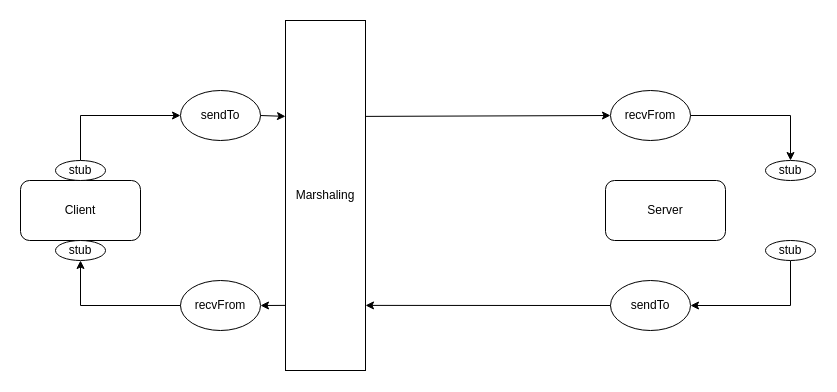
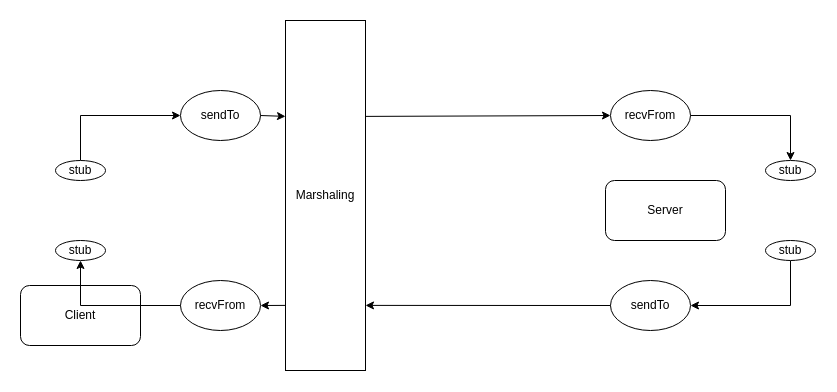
(81, 211) -> (81, 316)
